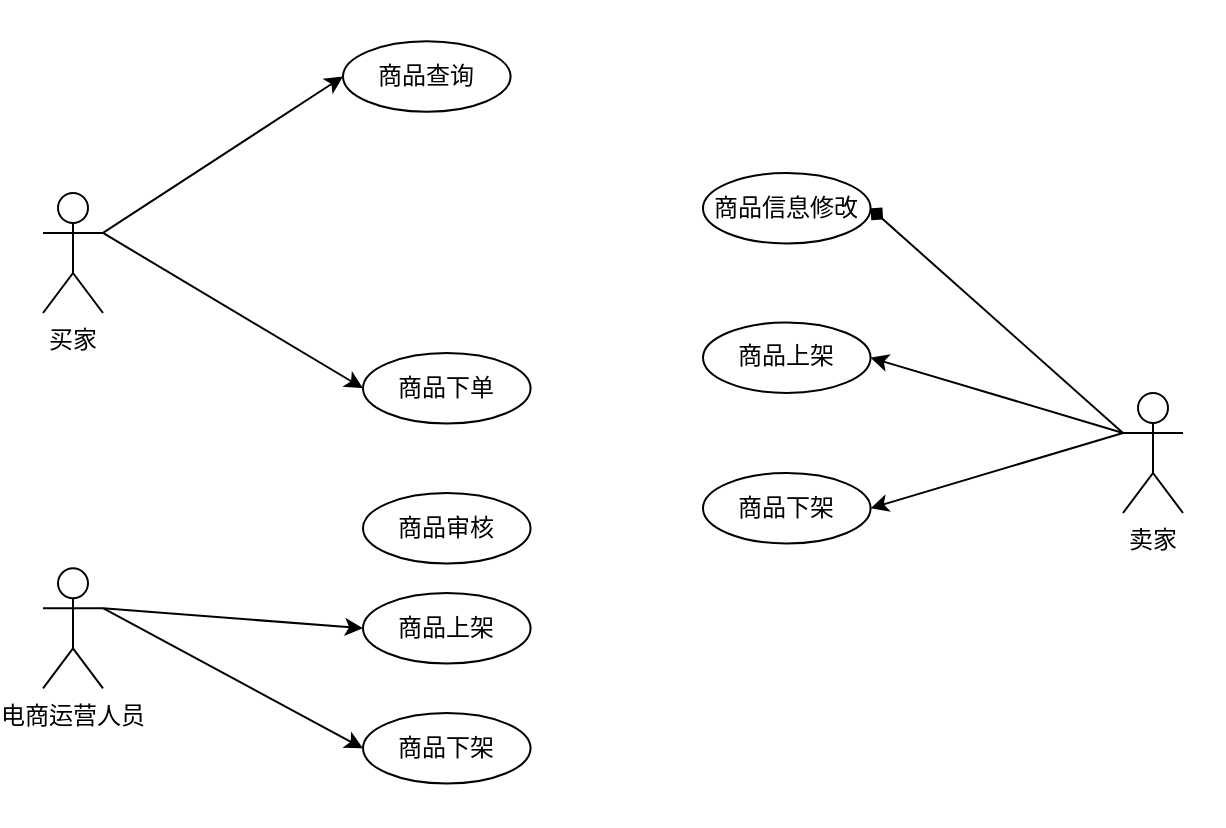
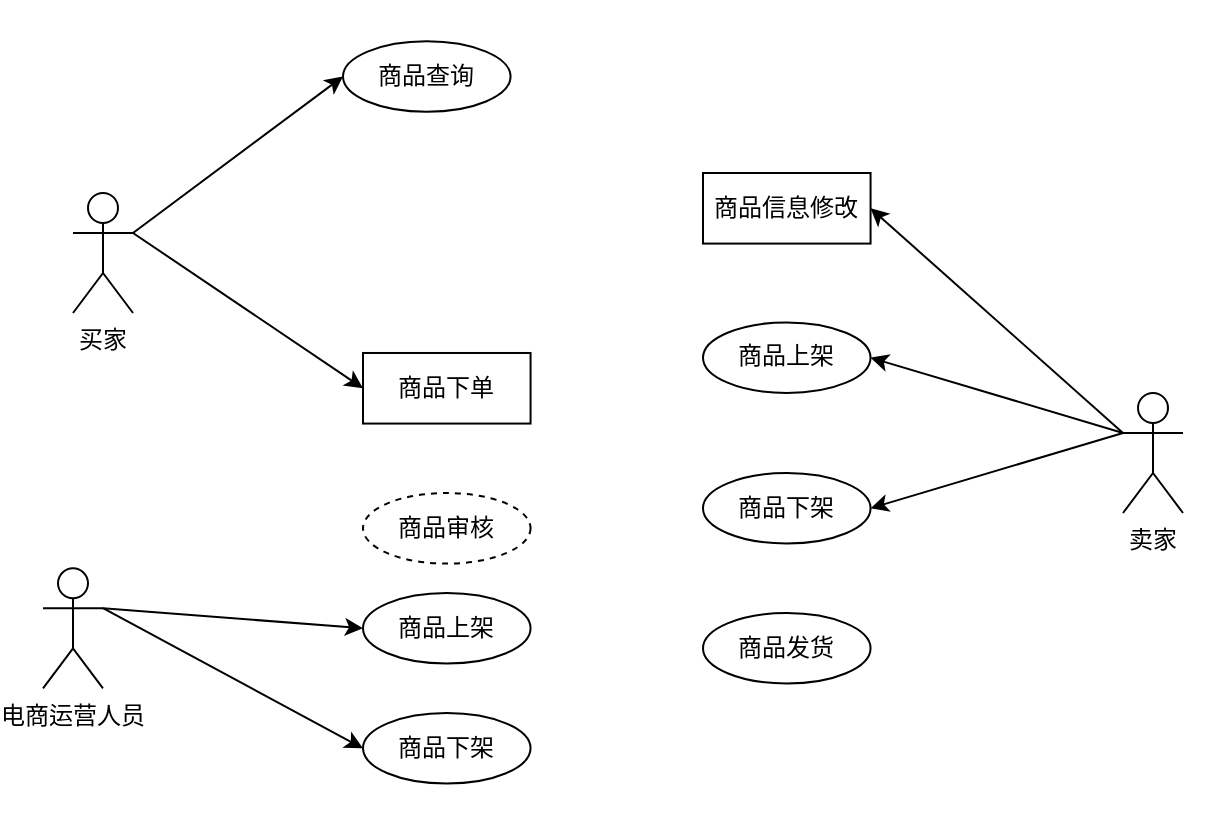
(787, 208) -> (787, 208)
(883, 219) -> (882, 218)
(73, 253) -> (103, 253)
(447, 388) -> (447, 388)
(447, 528) -> (447, 528)
none -> (787, 648)
